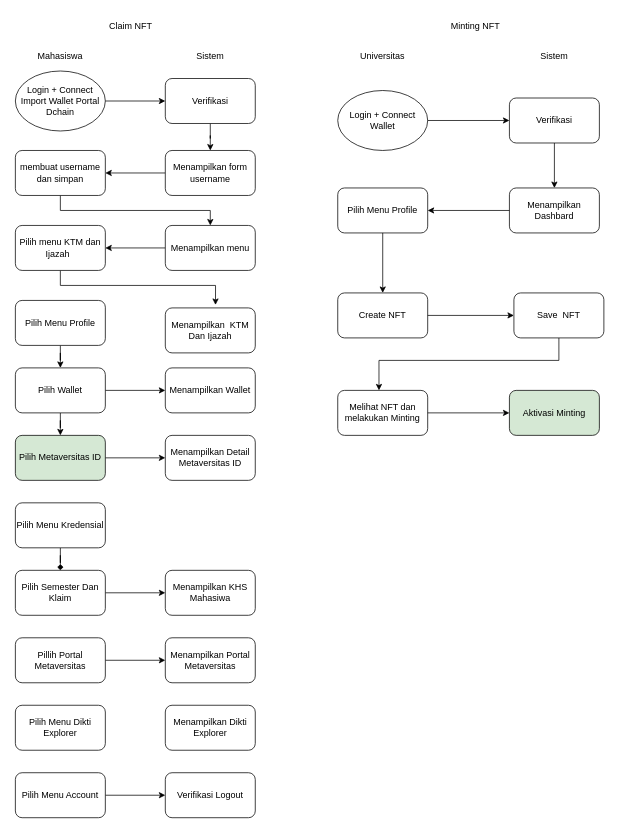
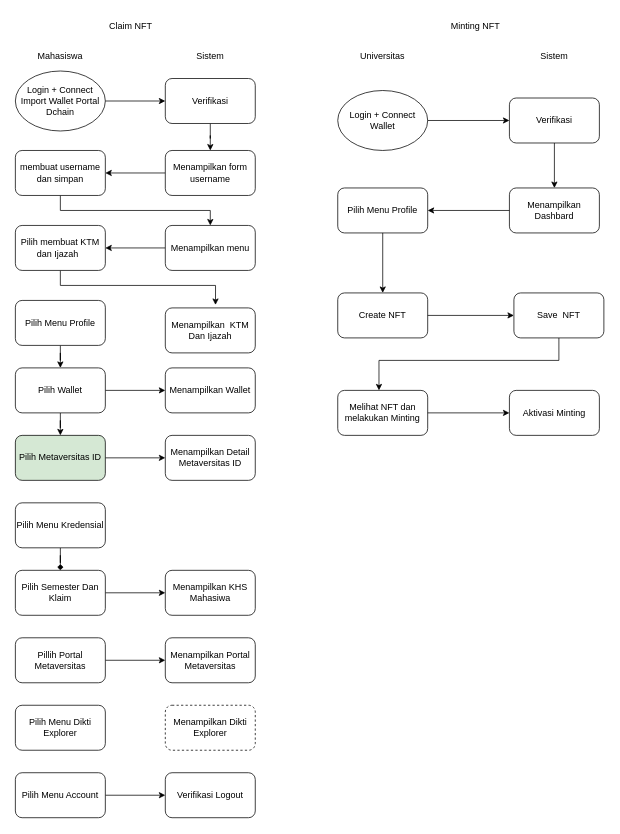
(60, 248) -> (60, 248)
(555, 413) -> (555, 413)
(210, 728) -> (210, 728)
